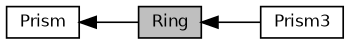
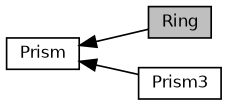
(239, 22) -> (117, 70)
